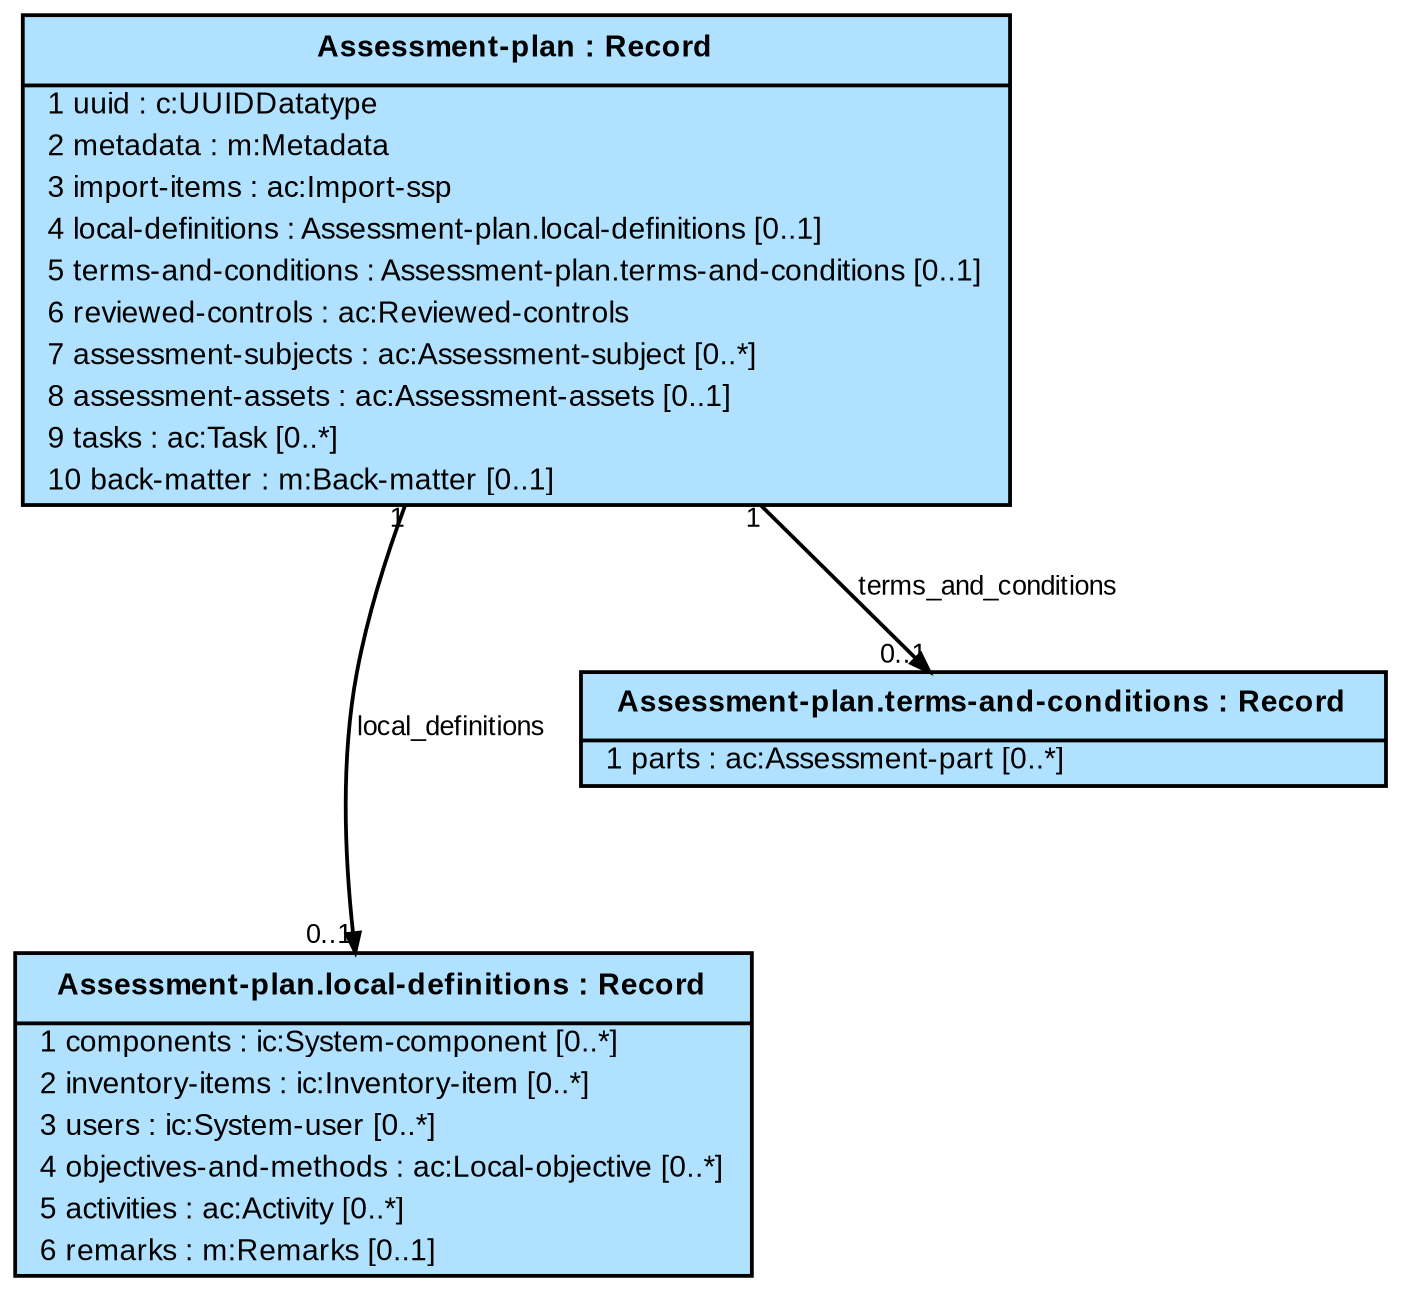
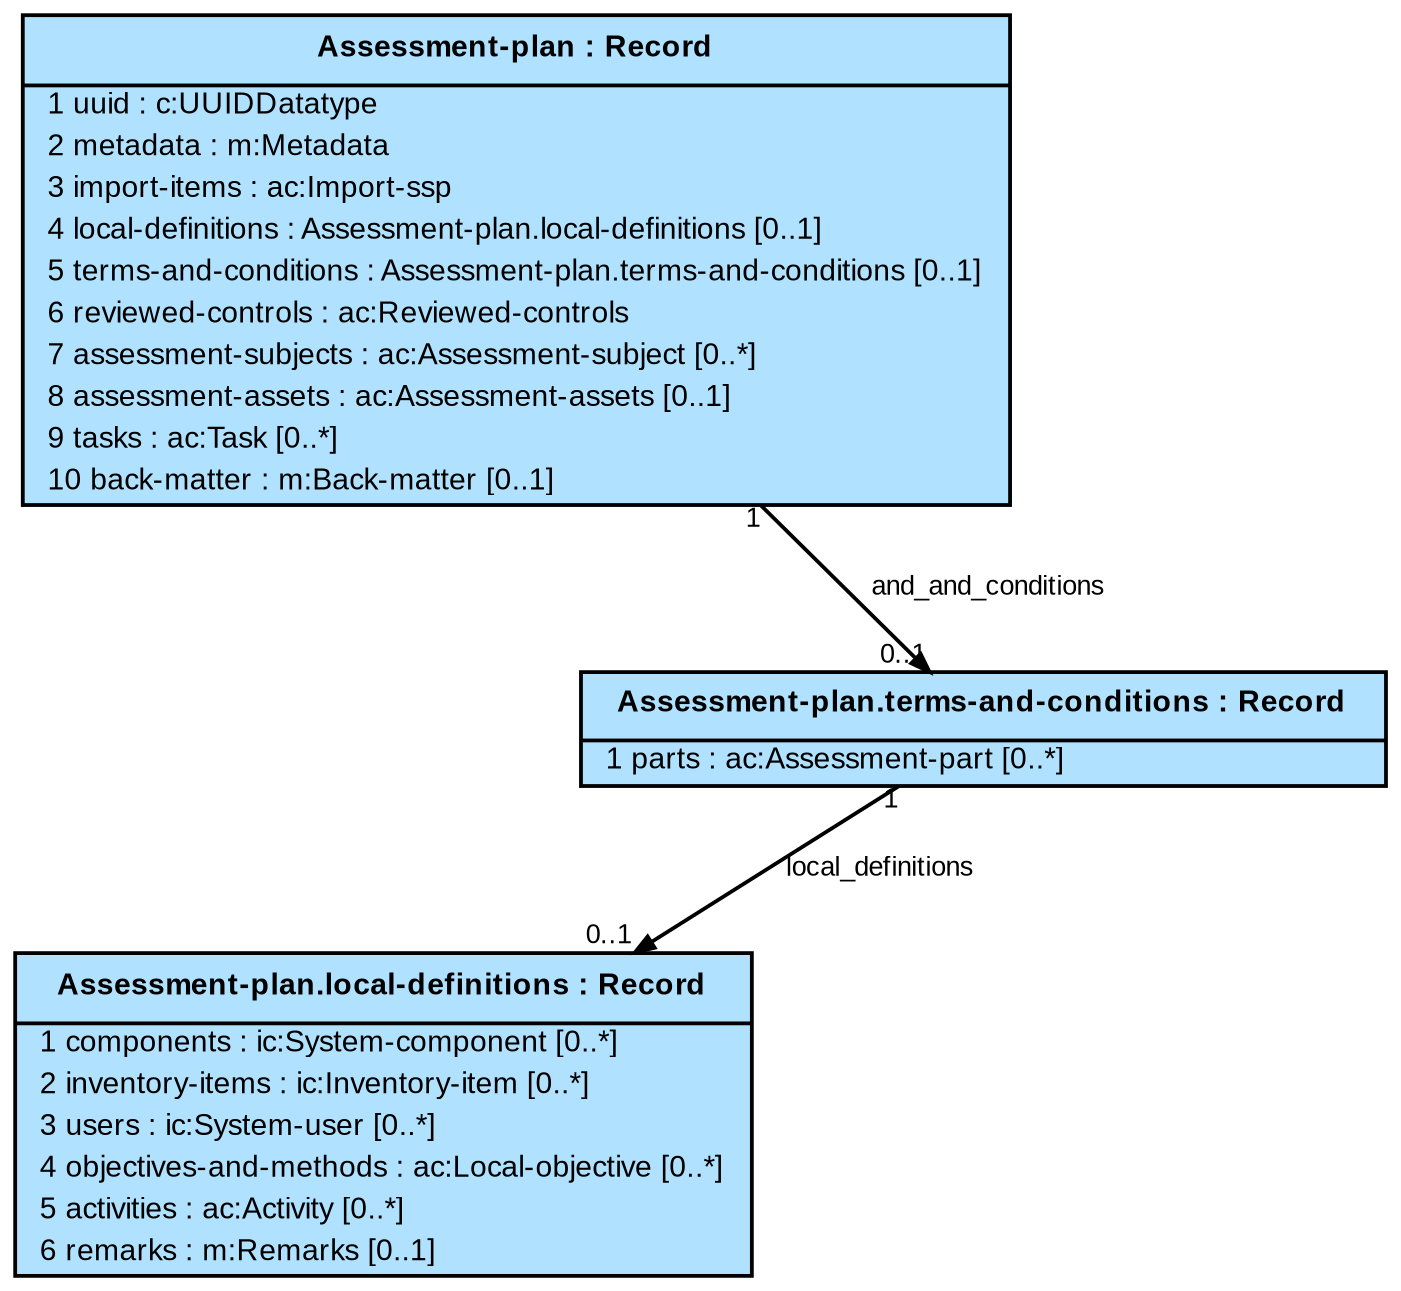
(989, 589) -> (989, 589)
(351, 716) -> (775, 864)
